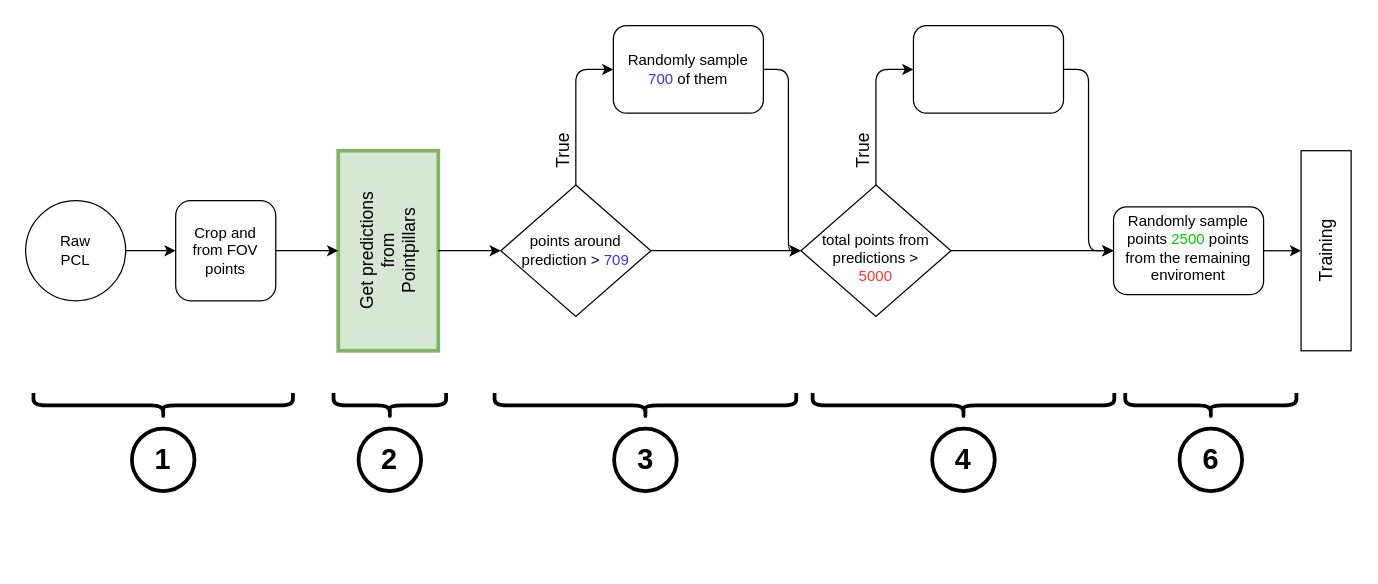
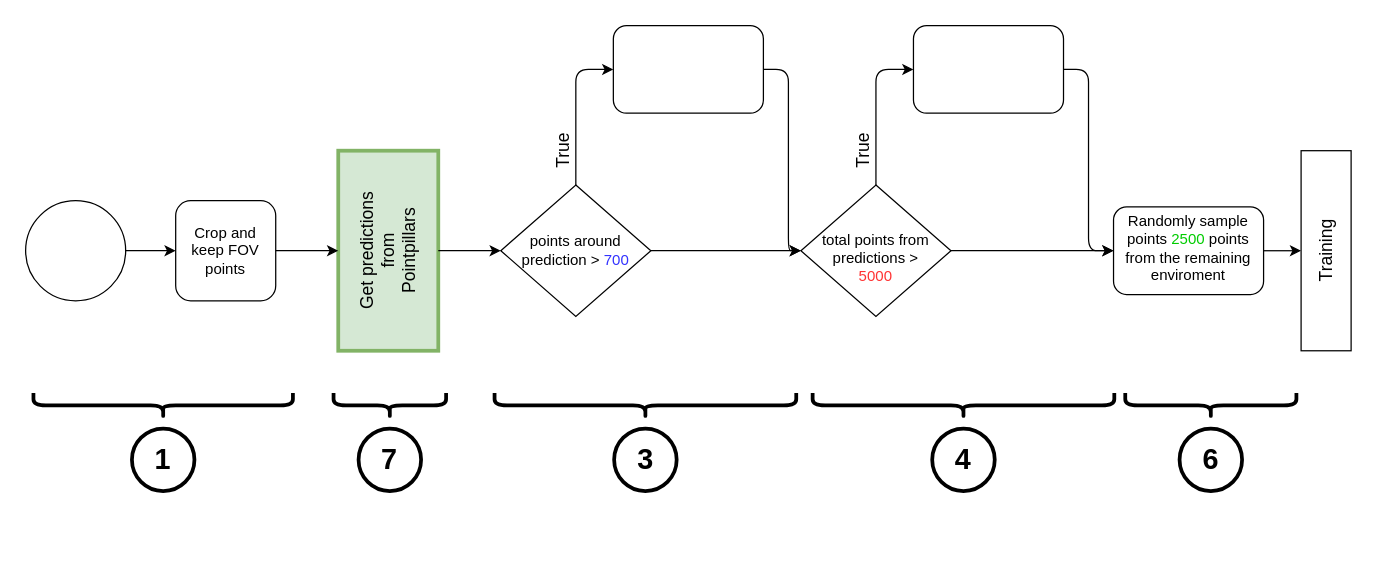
(688, 69) -> none
(76, 251) -> none
(226, 251) -> (226, 251)
(576, 251) -> (576, 251)
(389, 459) -> (389, 459)
